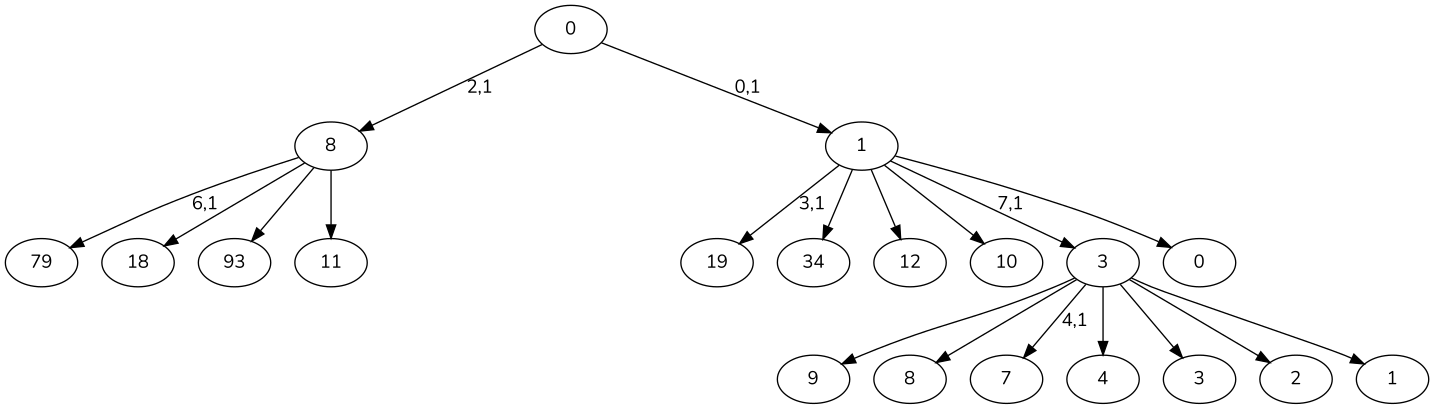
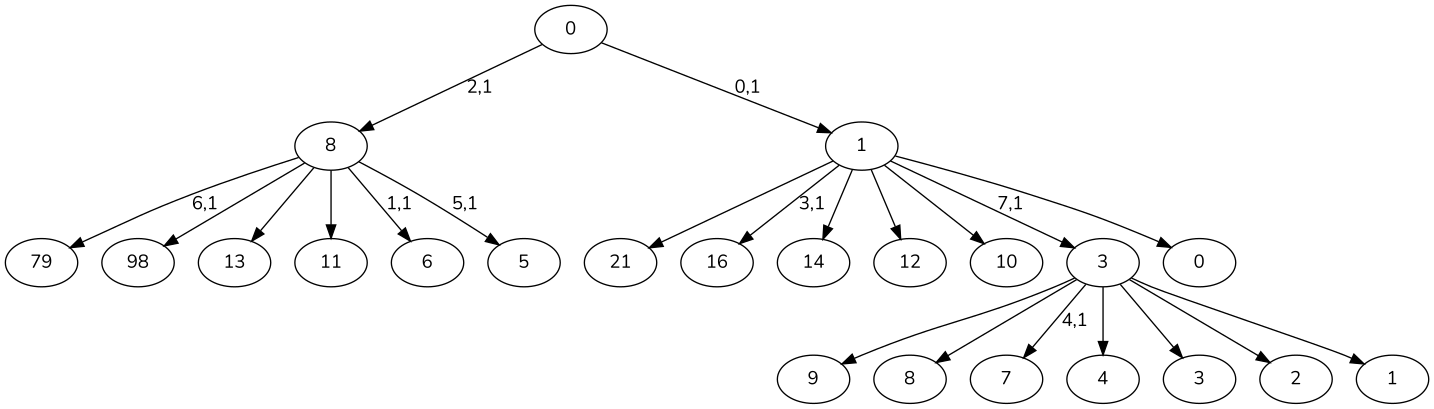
(138, 263) -> (138, 263)
(235, 263) -> (235, 263)
none -> (428, 263)
none -> (524, 263)
none -> (621, 263)
(717, 263) -> (717, 263)
(814, 263) -> (814, 263)
